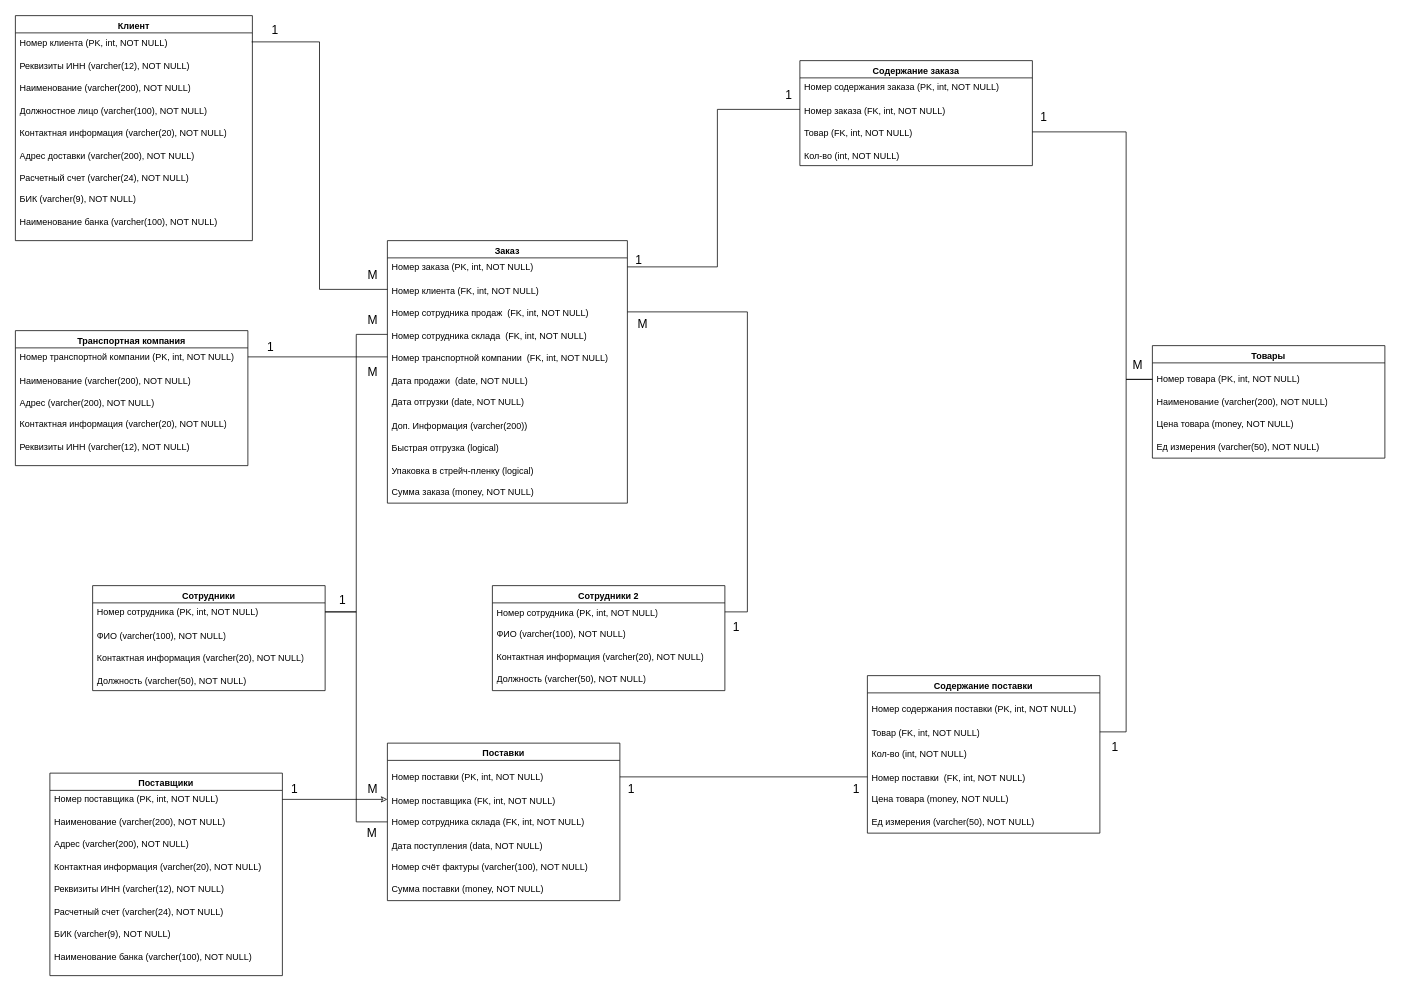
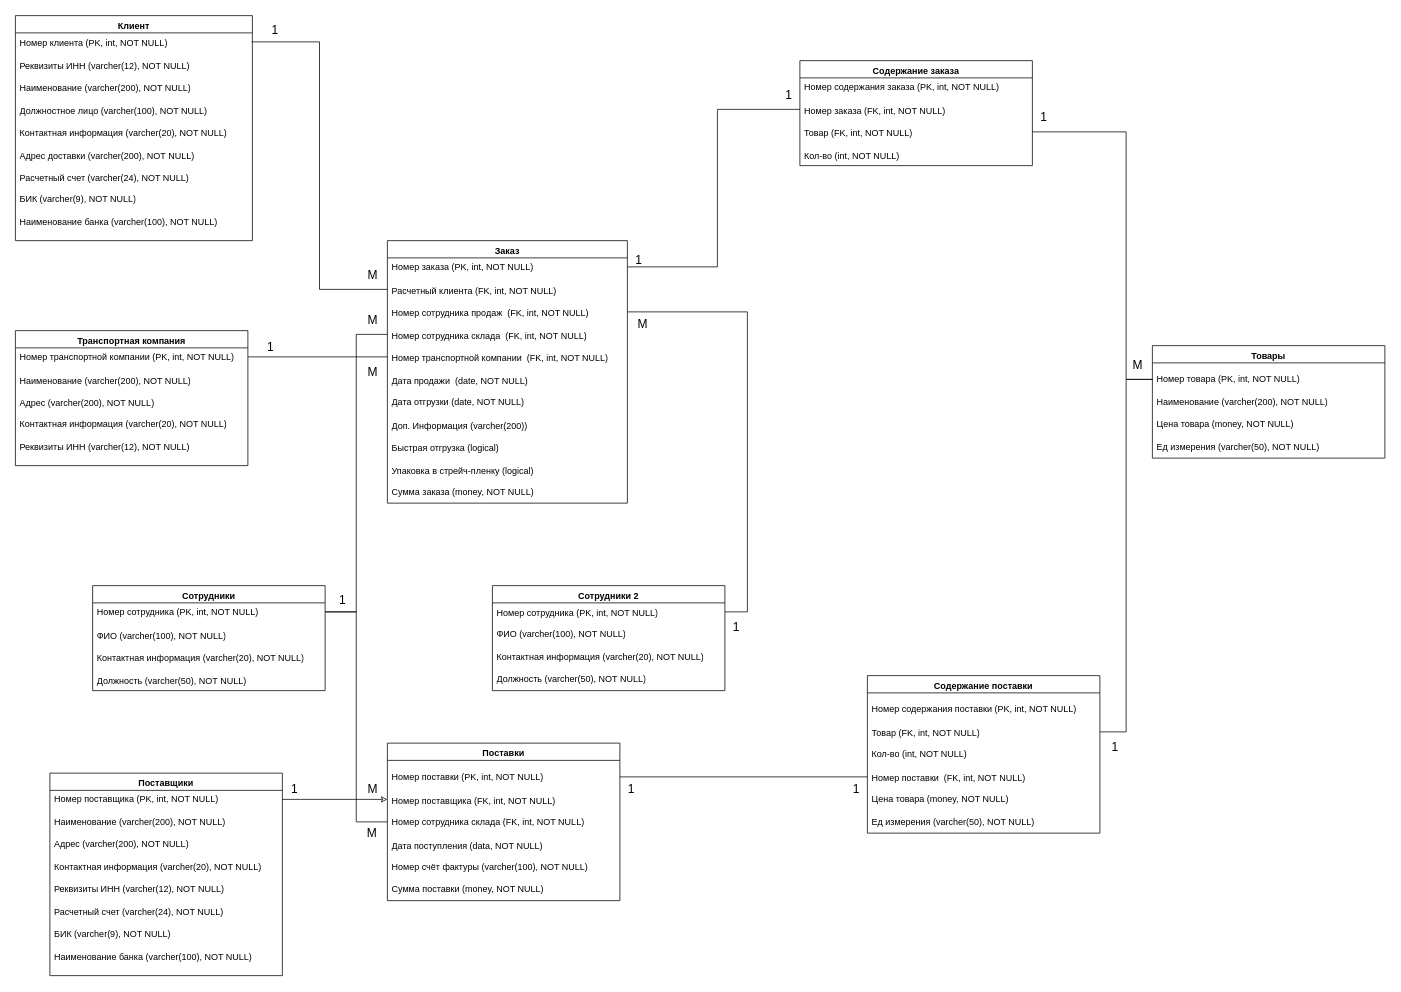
(467, 289) -> (477, 289)
